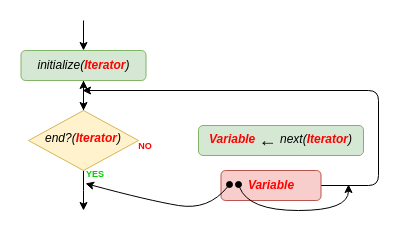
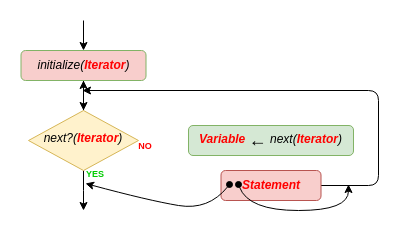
(84, 66) -> (84, 66)
(84, 139) -> (84, 139)
(281, 141) -> (271, 141)
(272, 186) -> (272, 186)
